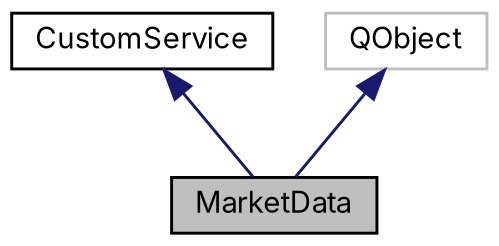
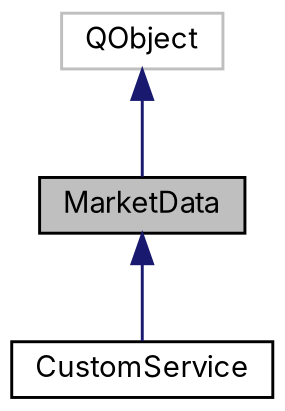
(218, 135) -> (142, 303)
